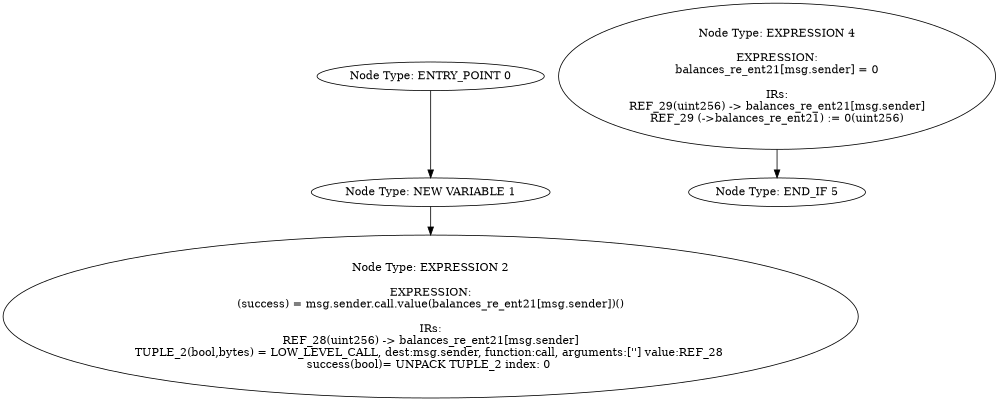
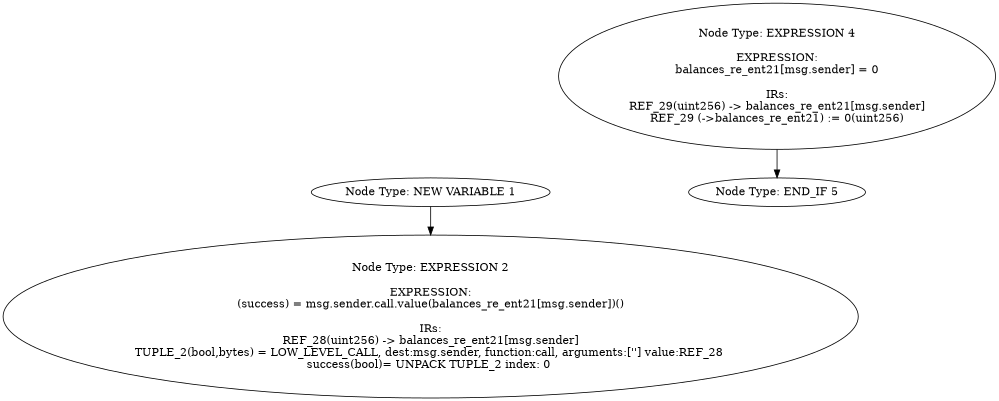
(431, 76) -> none
